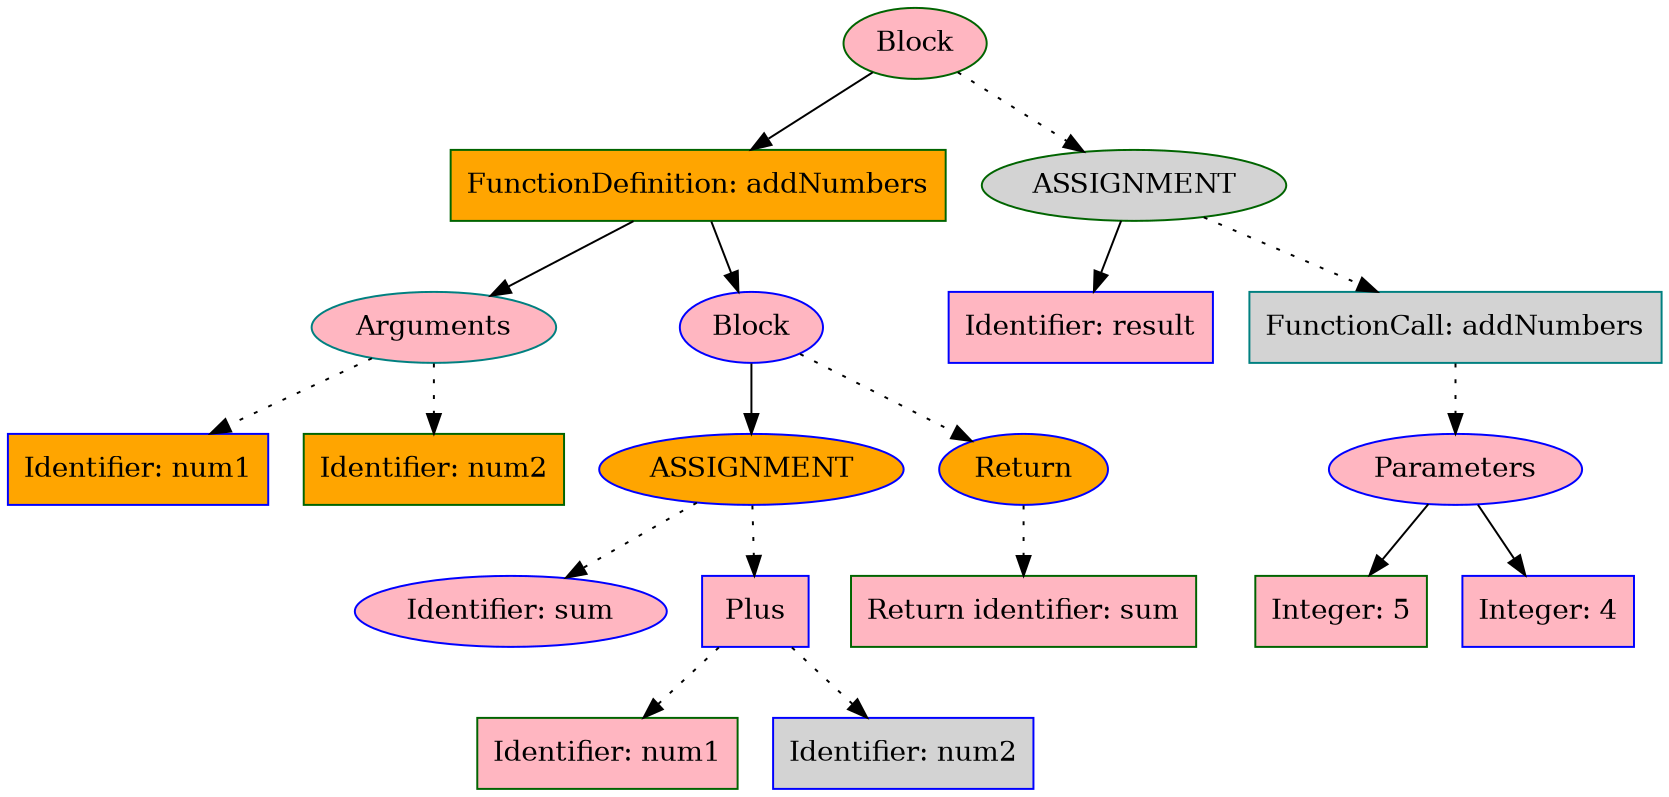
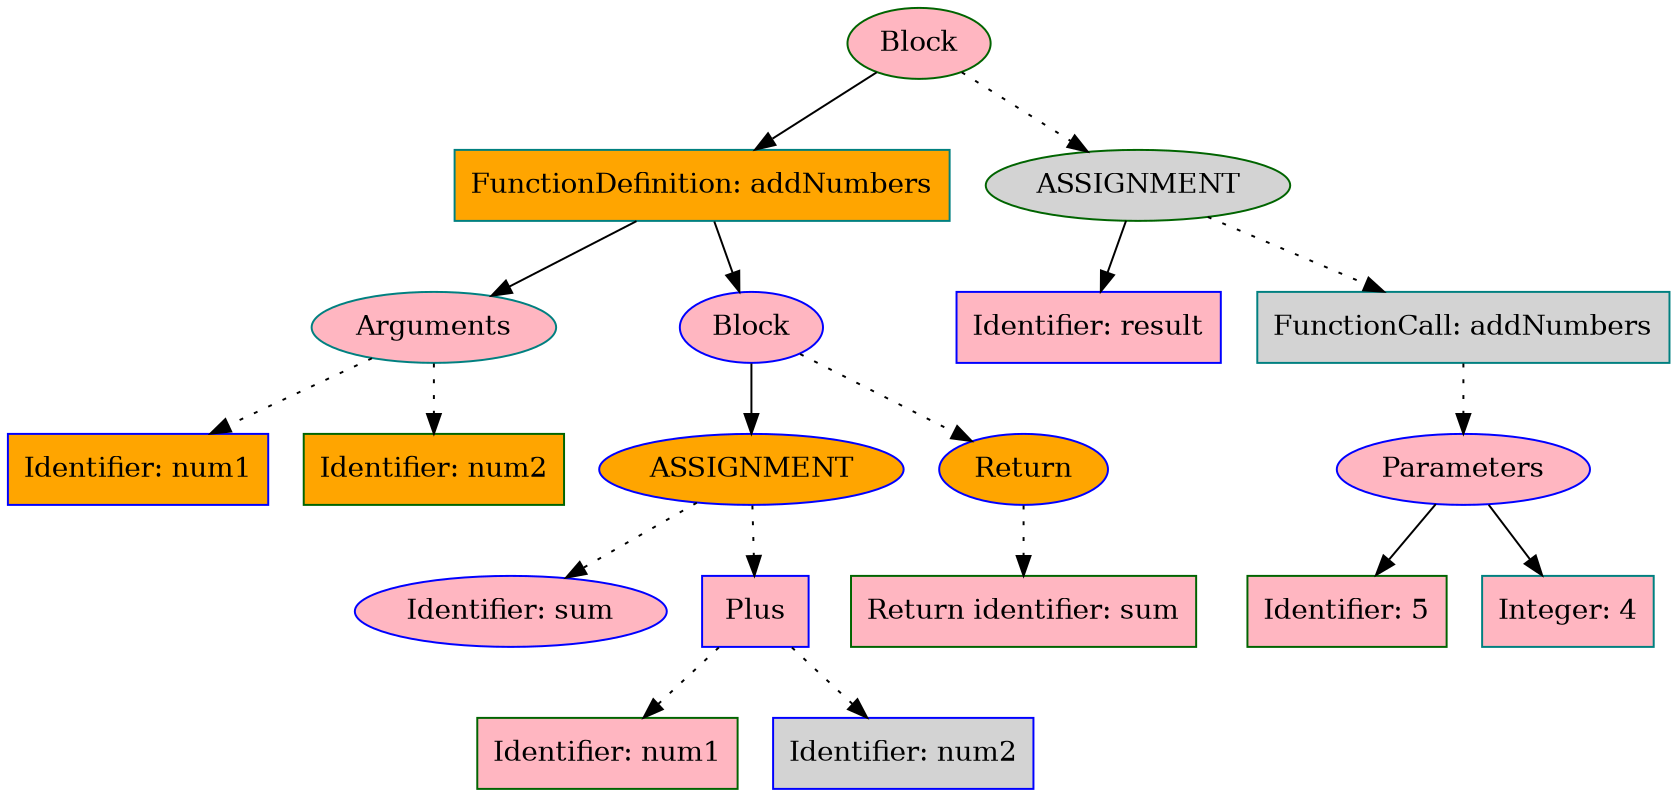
(698, 185) -> (702, 185)
(1341, 611) -> (1347, 611)
(1548, 611) -> (1568, 611)
